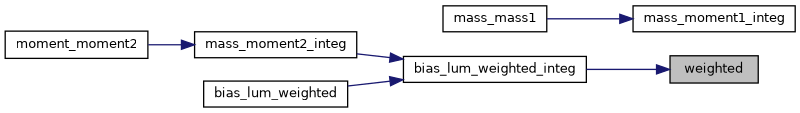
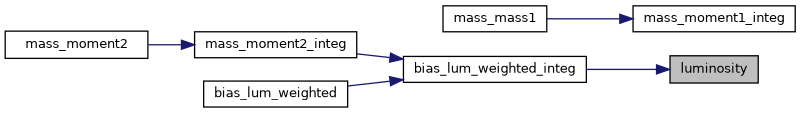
(77, 45) -> (77, 45)
(714, 69) -> (714, 69)
